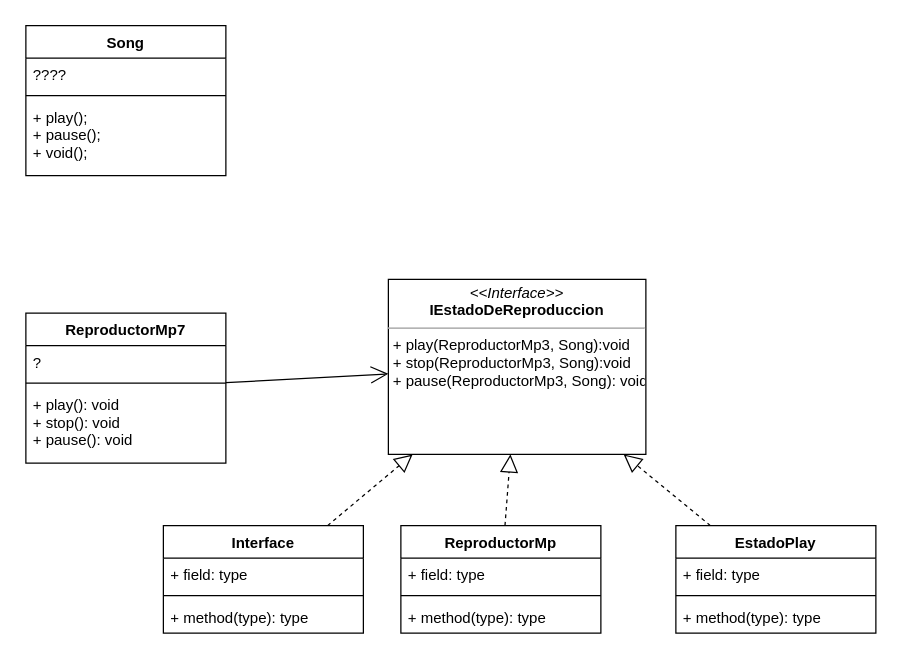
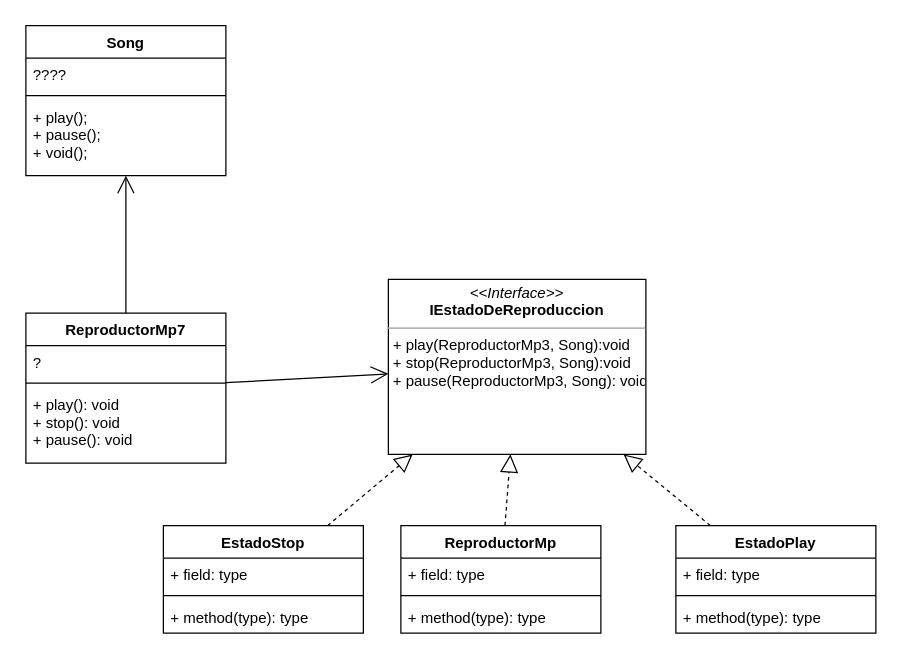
none -> (126, 246)
(263, 543) -> (263, 543)
